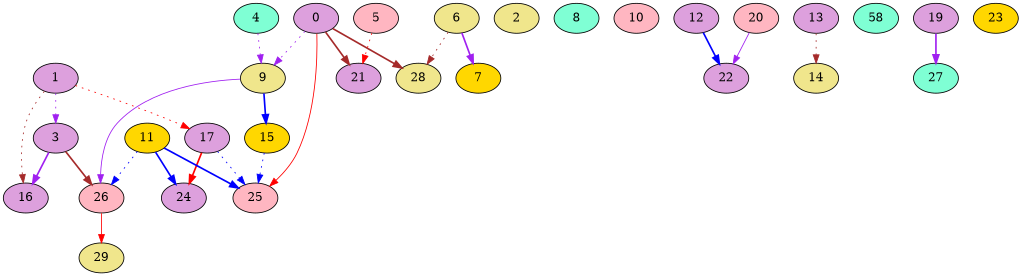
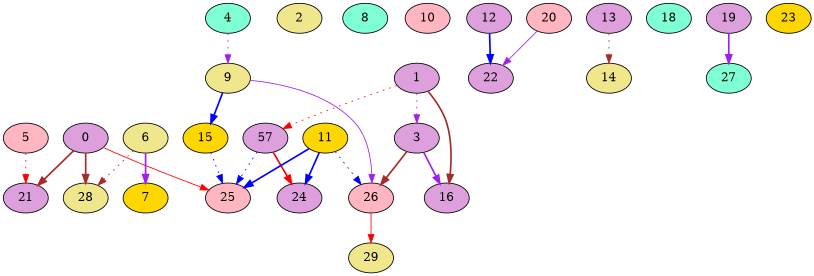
(876, 18) -> (669, 18)
(292, 45) -> none
(24, 130) -> (449, 130)
(207, 138) -> (265, 138)
